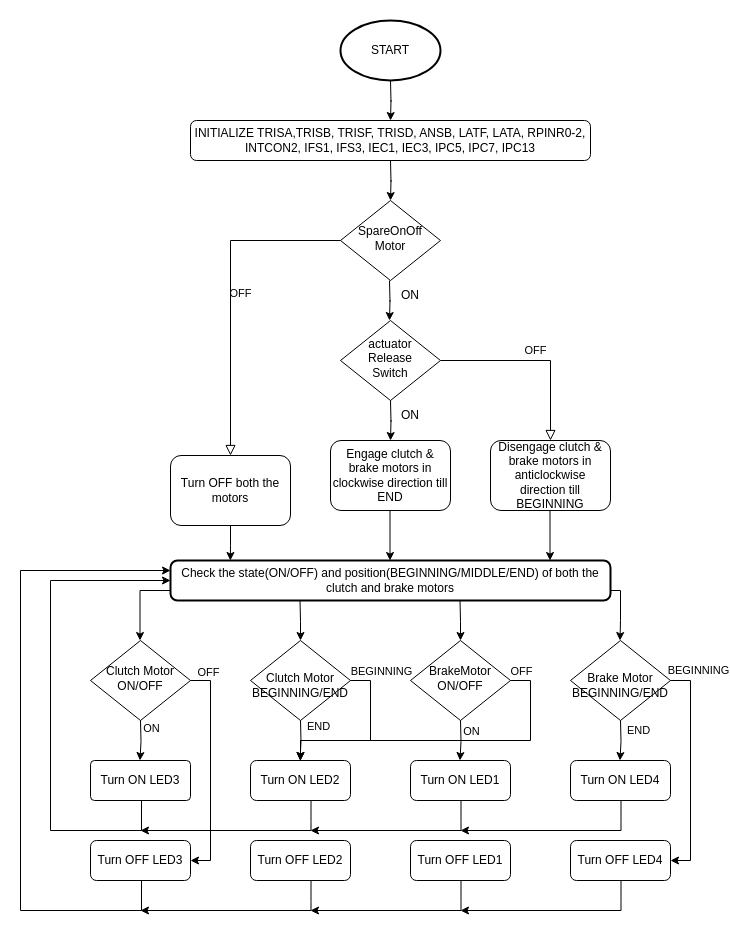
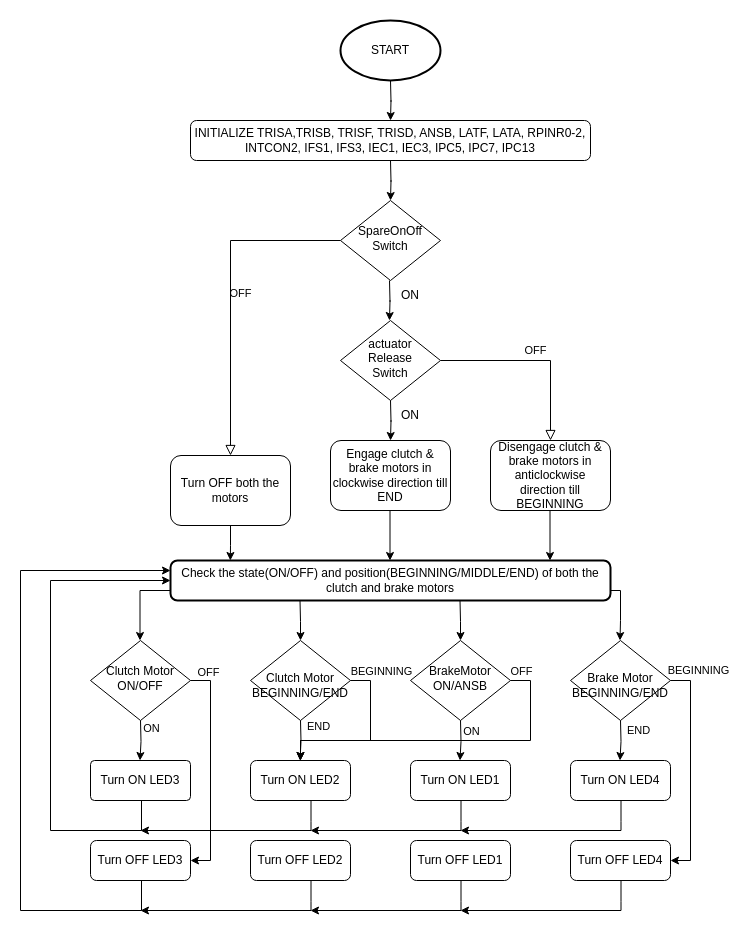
(391, 239) -> (391, 239)
(461, 679) -> (461, 679)
